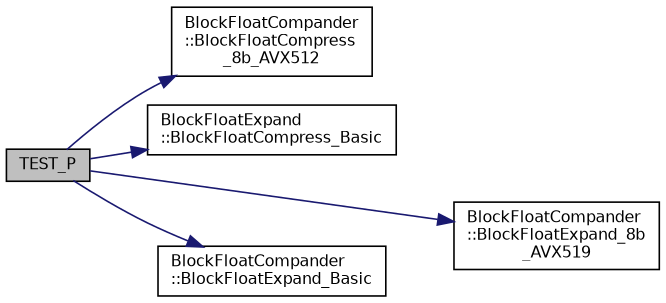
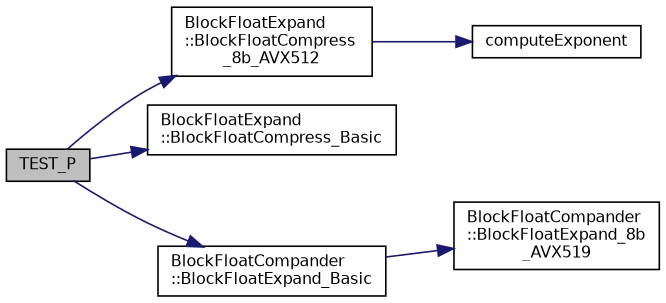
(272, 42) -> (272, 42)
none -> (557, 42)
(264, 195) -> (412, 254)
